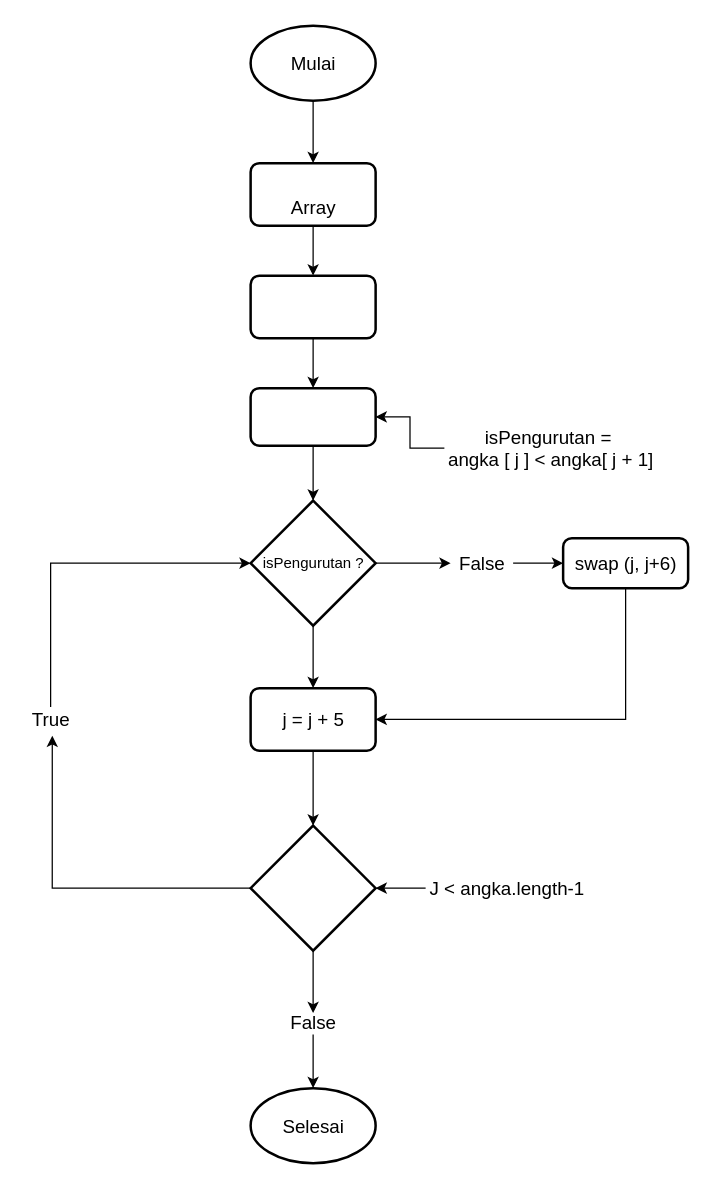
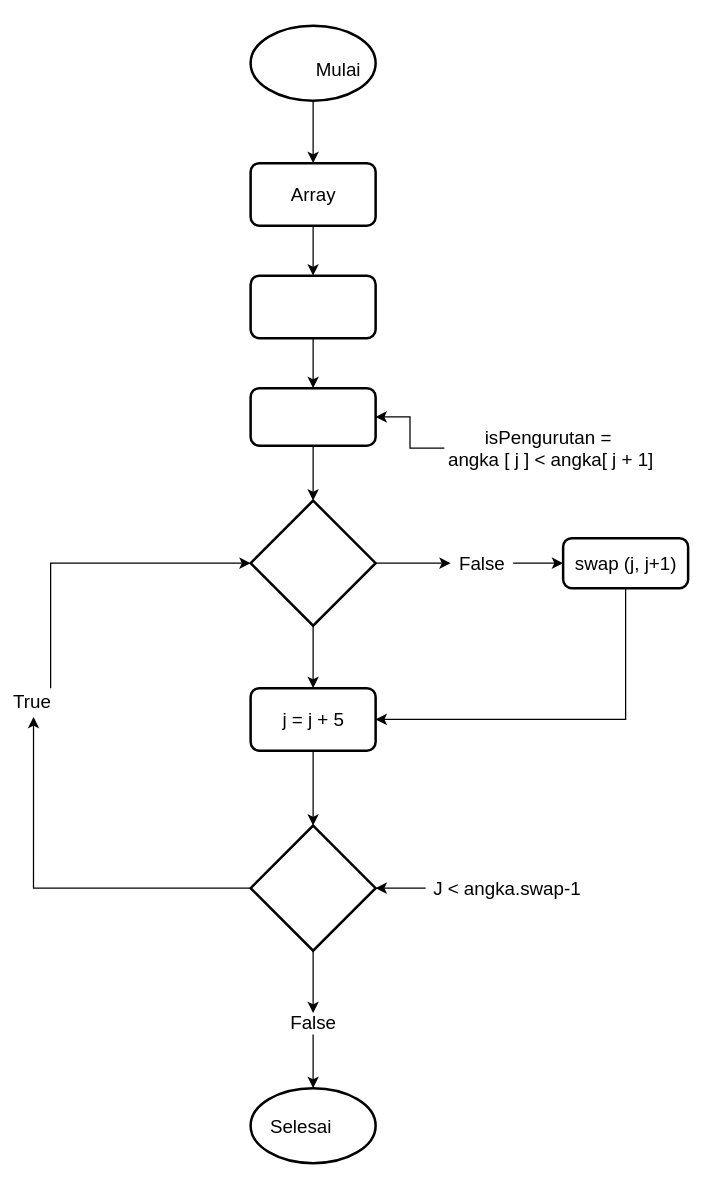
(313, 63) -> (338, 69)
(313, 207) -> (313, 194)
(313, 563) -> none
(626, 563) -> (626, 563)
(51, 719) -> (32, 701)
(508, 888) -> (508, 888)
(313, 1126) -> (301, 1126)
